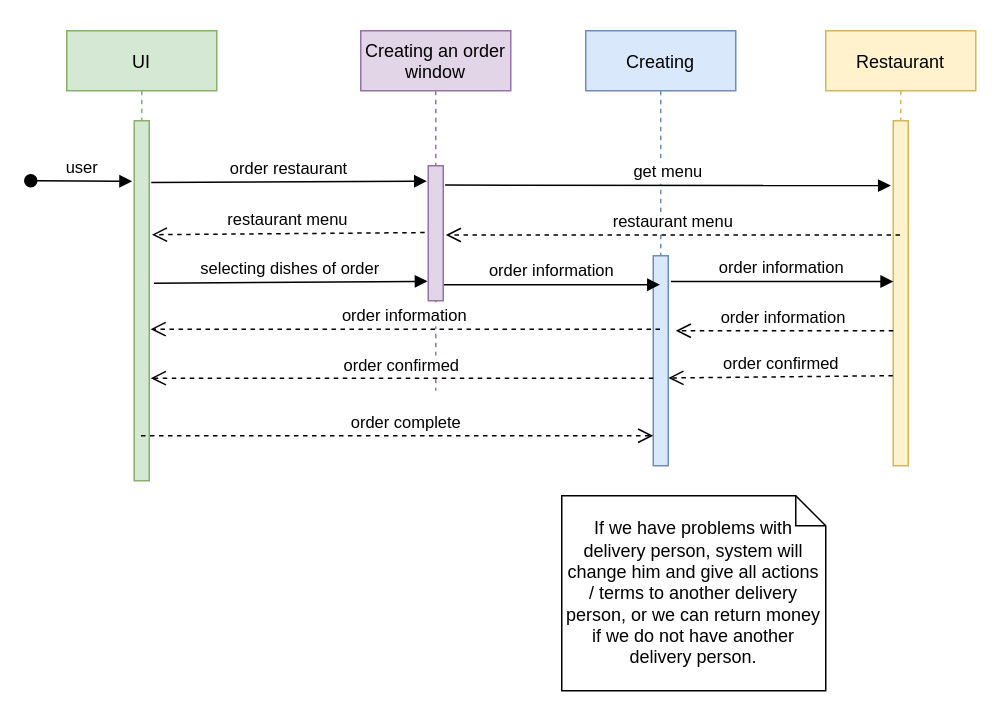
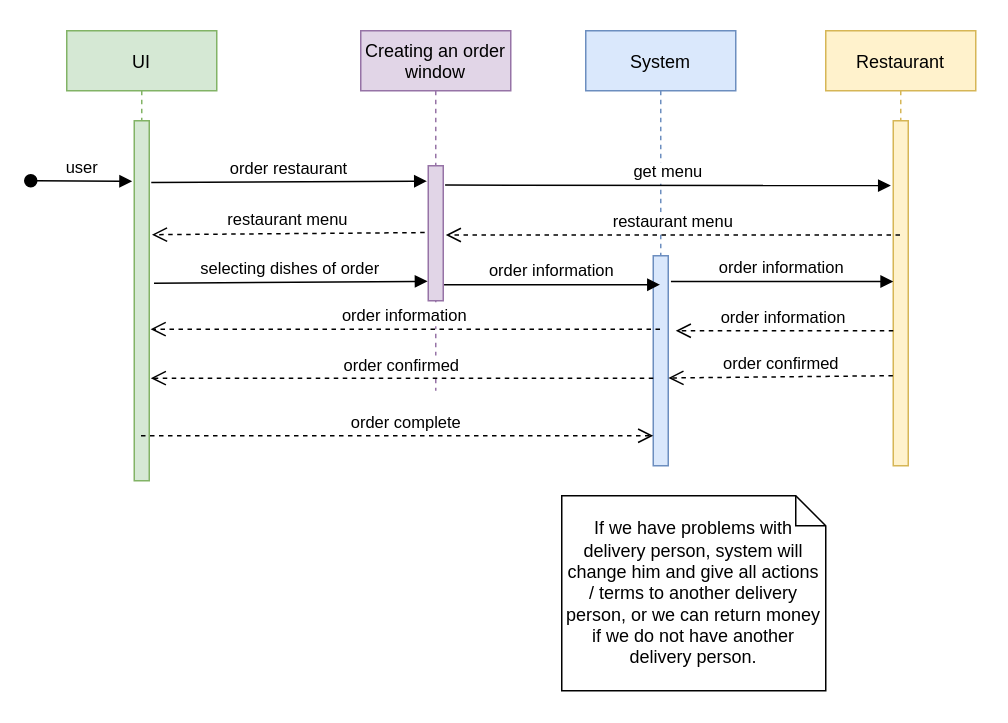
(660, 62) -> (660, 62)
